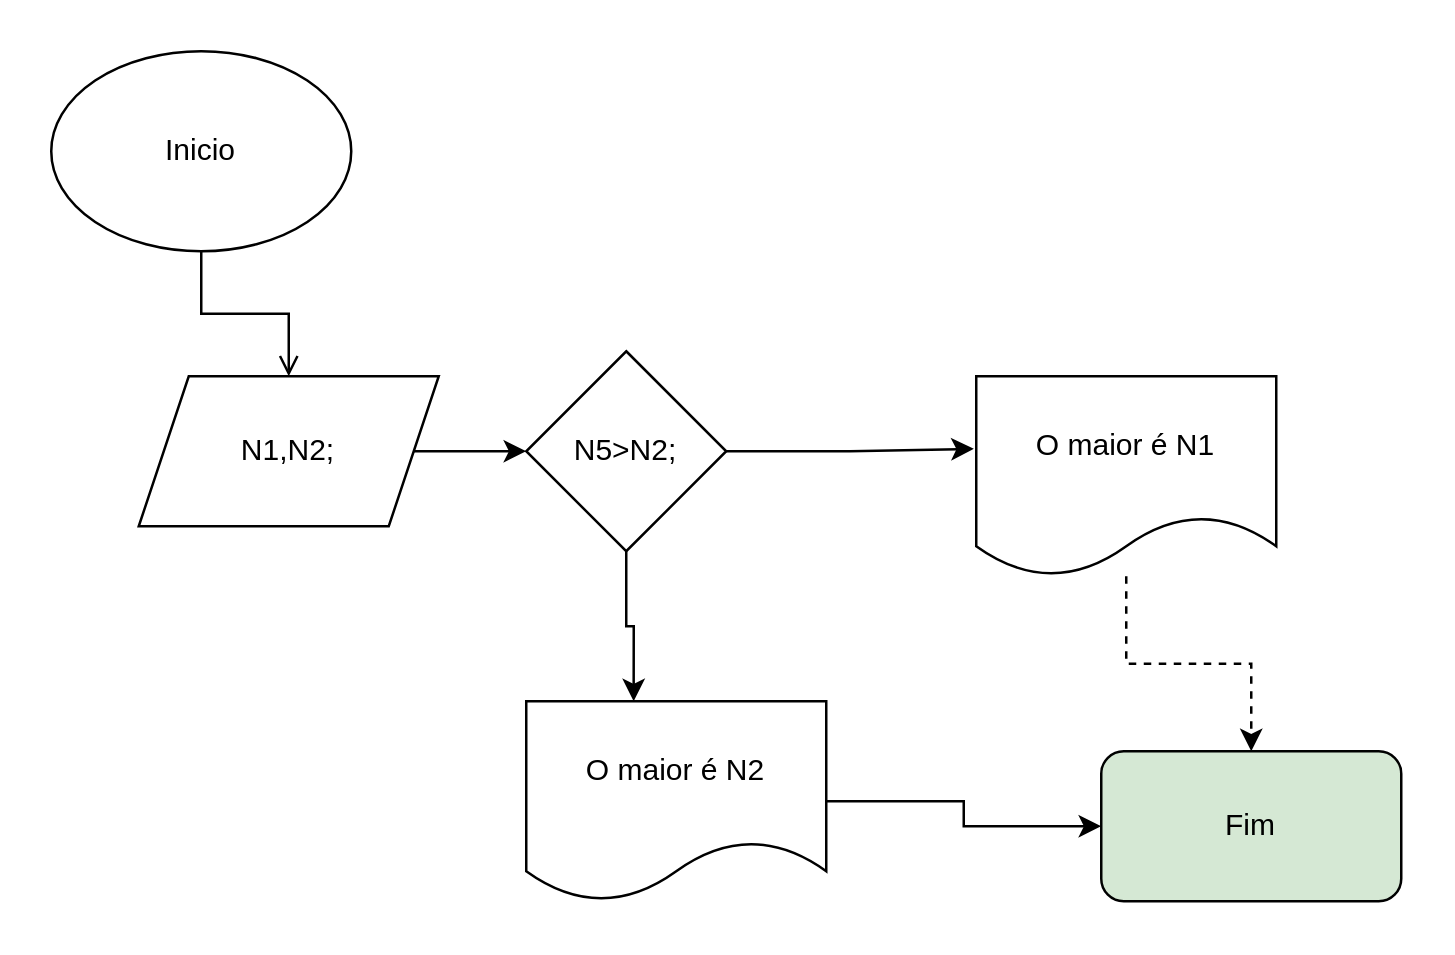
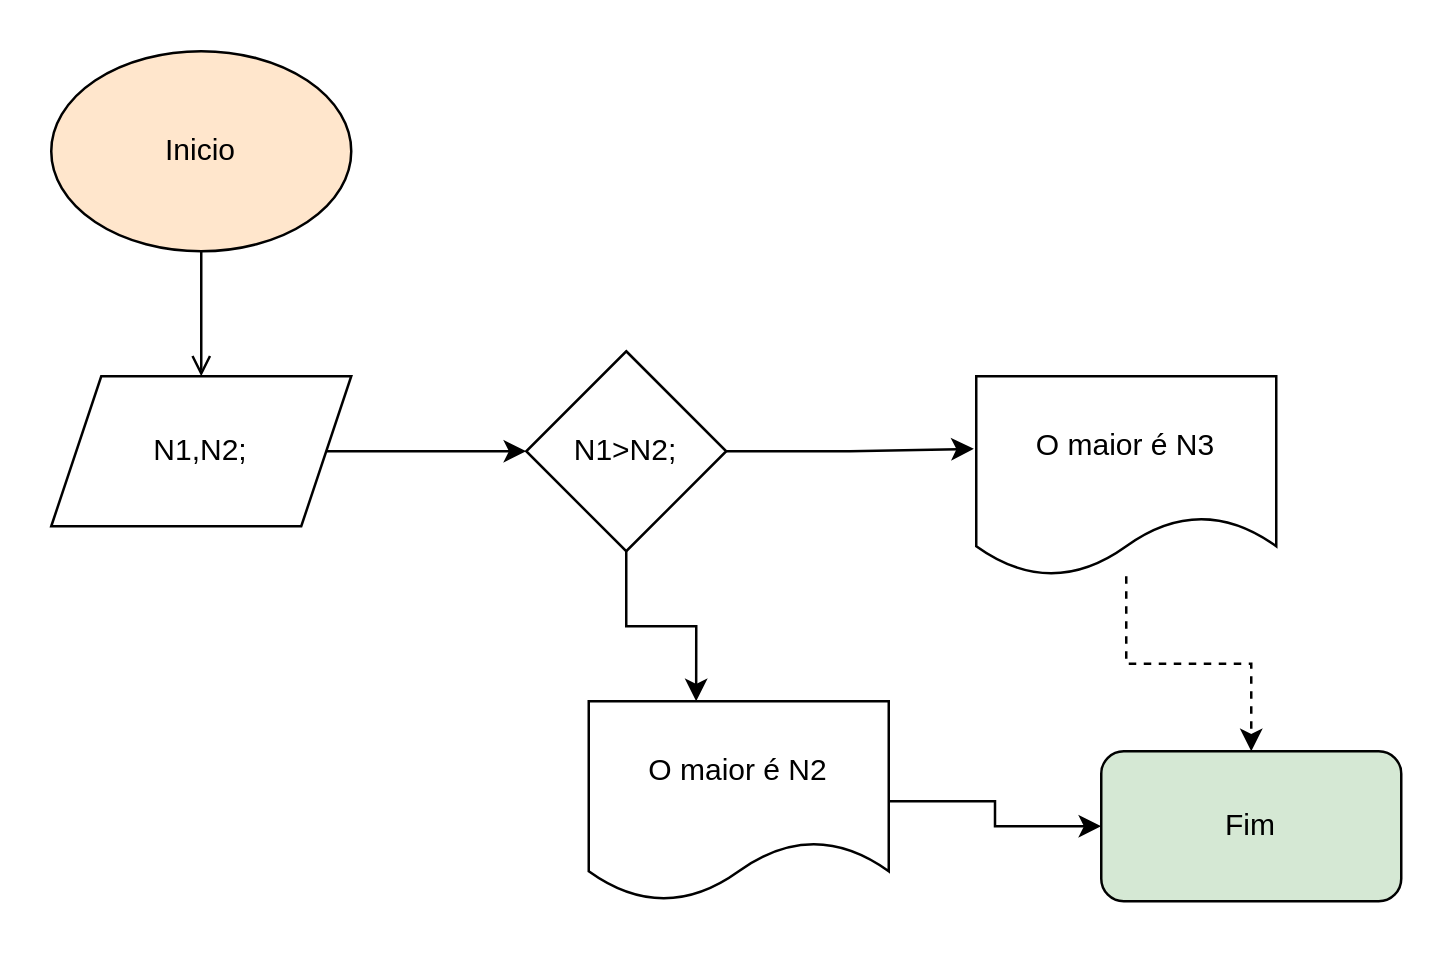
(201, 151) -> (201, 151)
(1126, 446) -> (1126, 446)
(289, 451) -> (201, 451)
(626, 451) -> (626, 451)
(676, 801) -> (739, 801)
